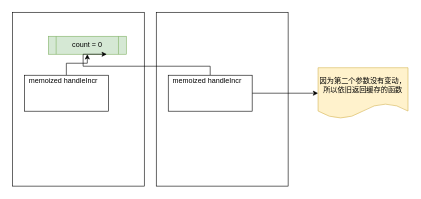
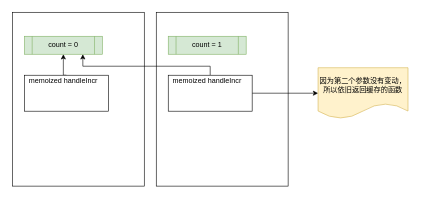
(87, 45) -> (63, 45)
none -> (207, 45)
